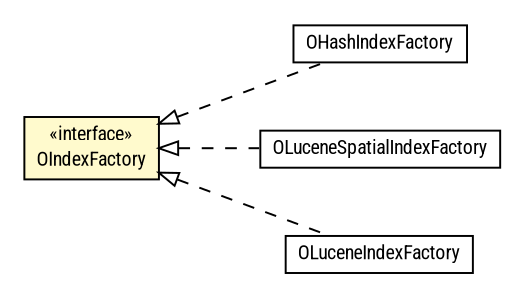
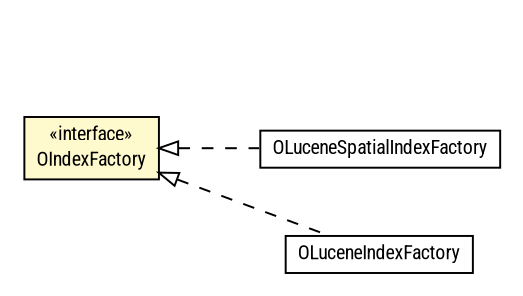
(379, 43) -> none
